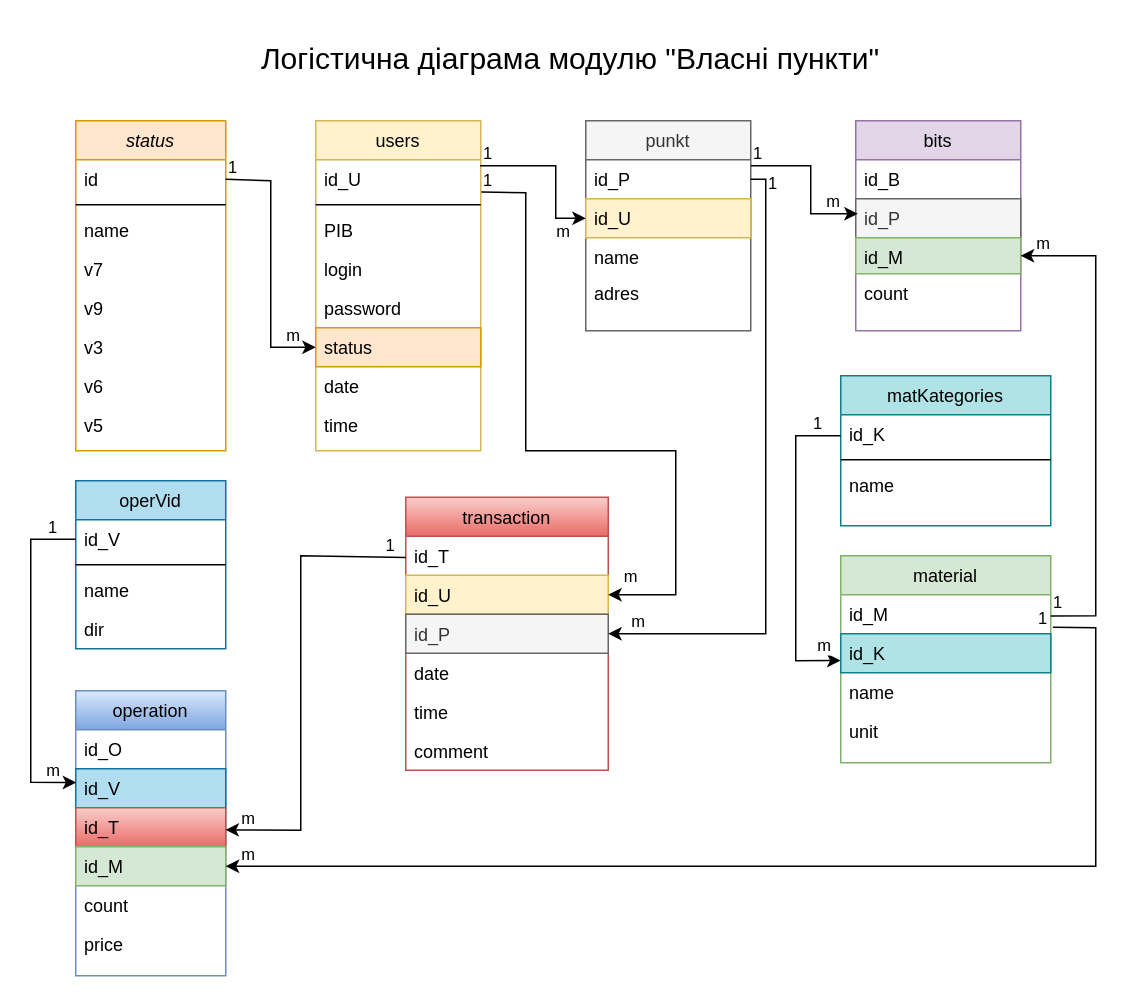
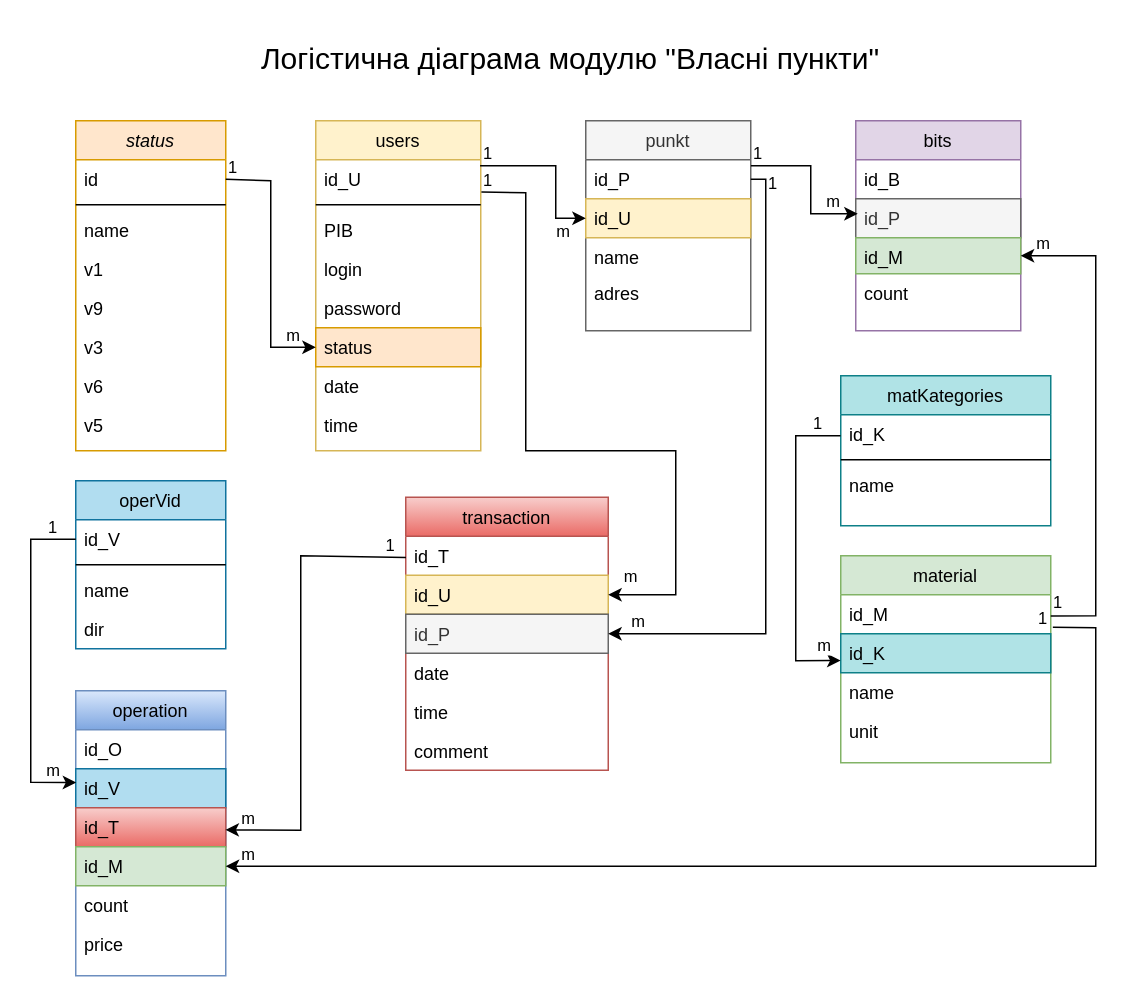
(94, 270) -> (94, 270)
